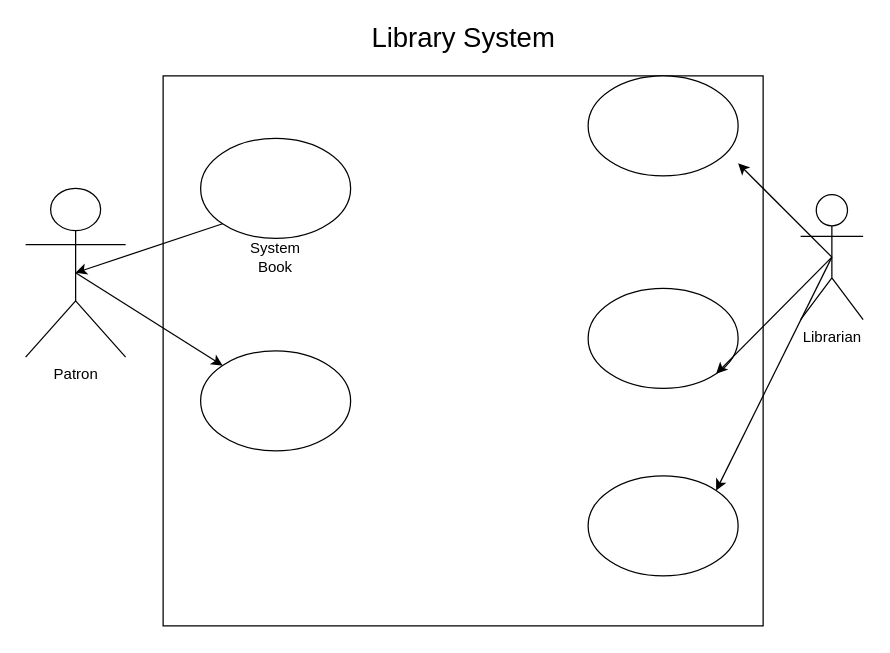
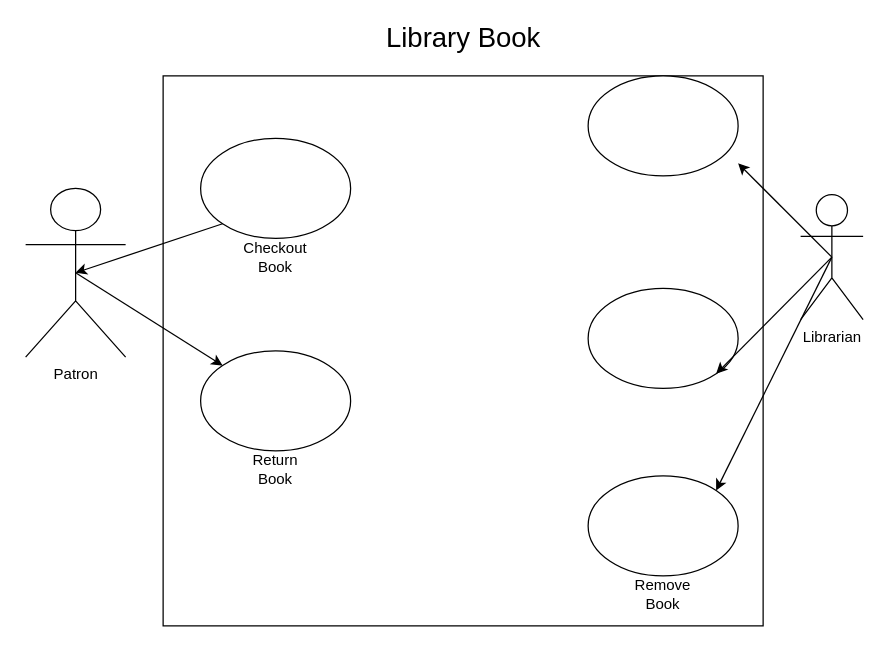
(464, 38) -> (464, 38)
(276, 257) -> (276, 257)
none -> (276, 469)
none -> (663, 594)
